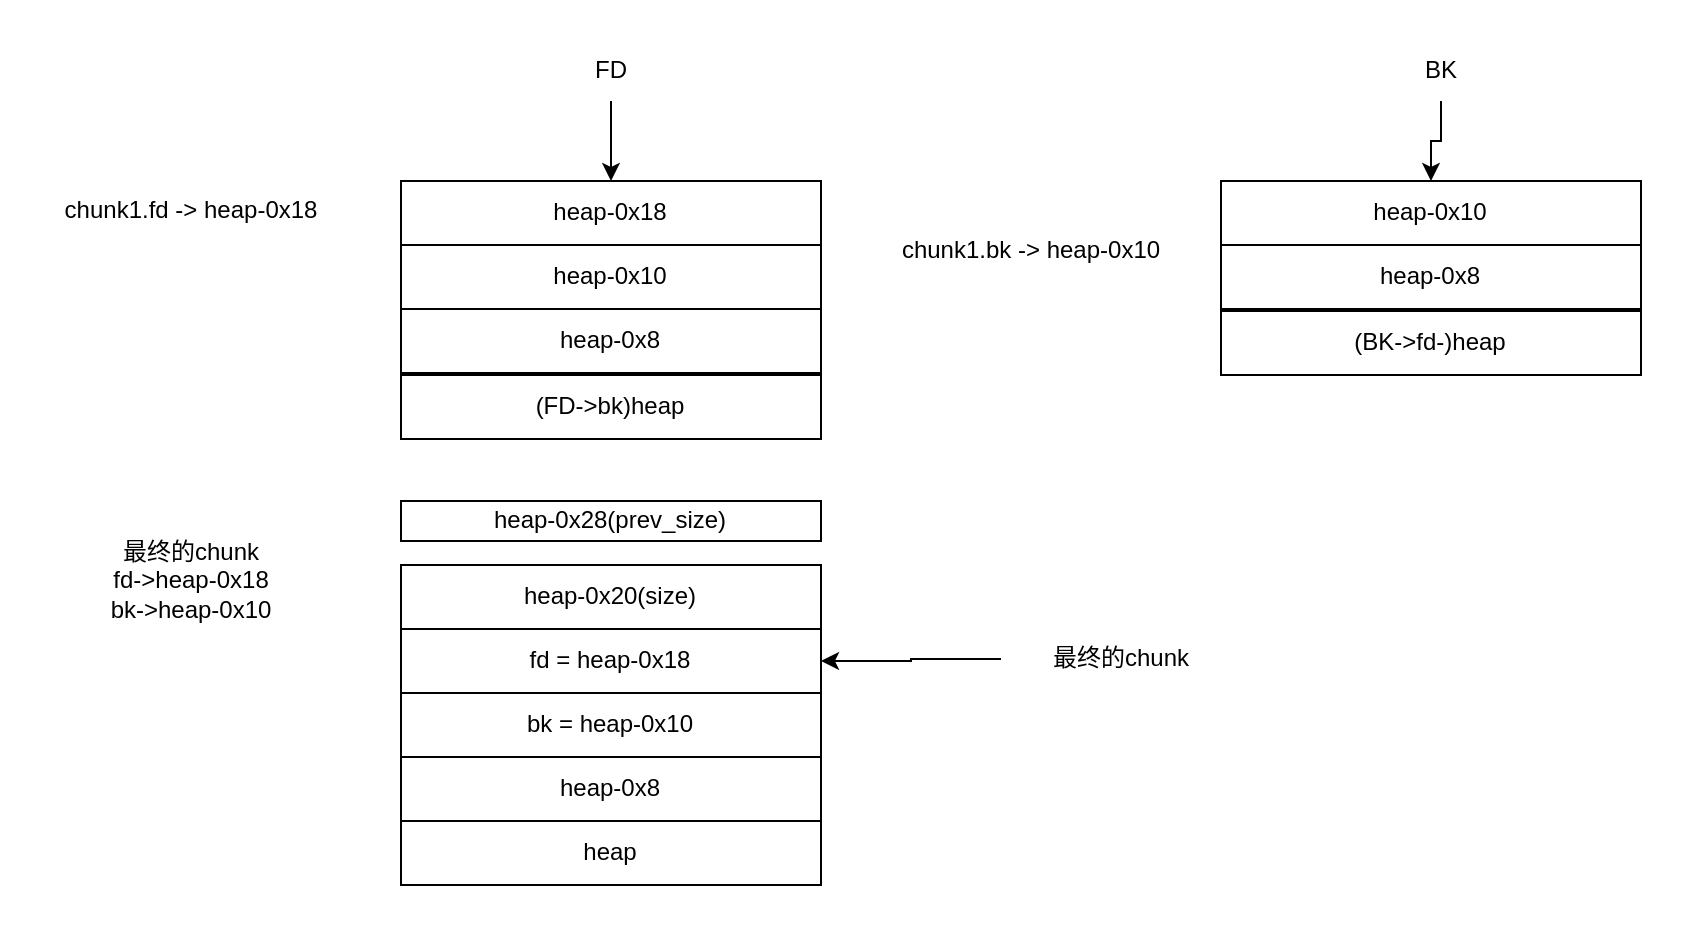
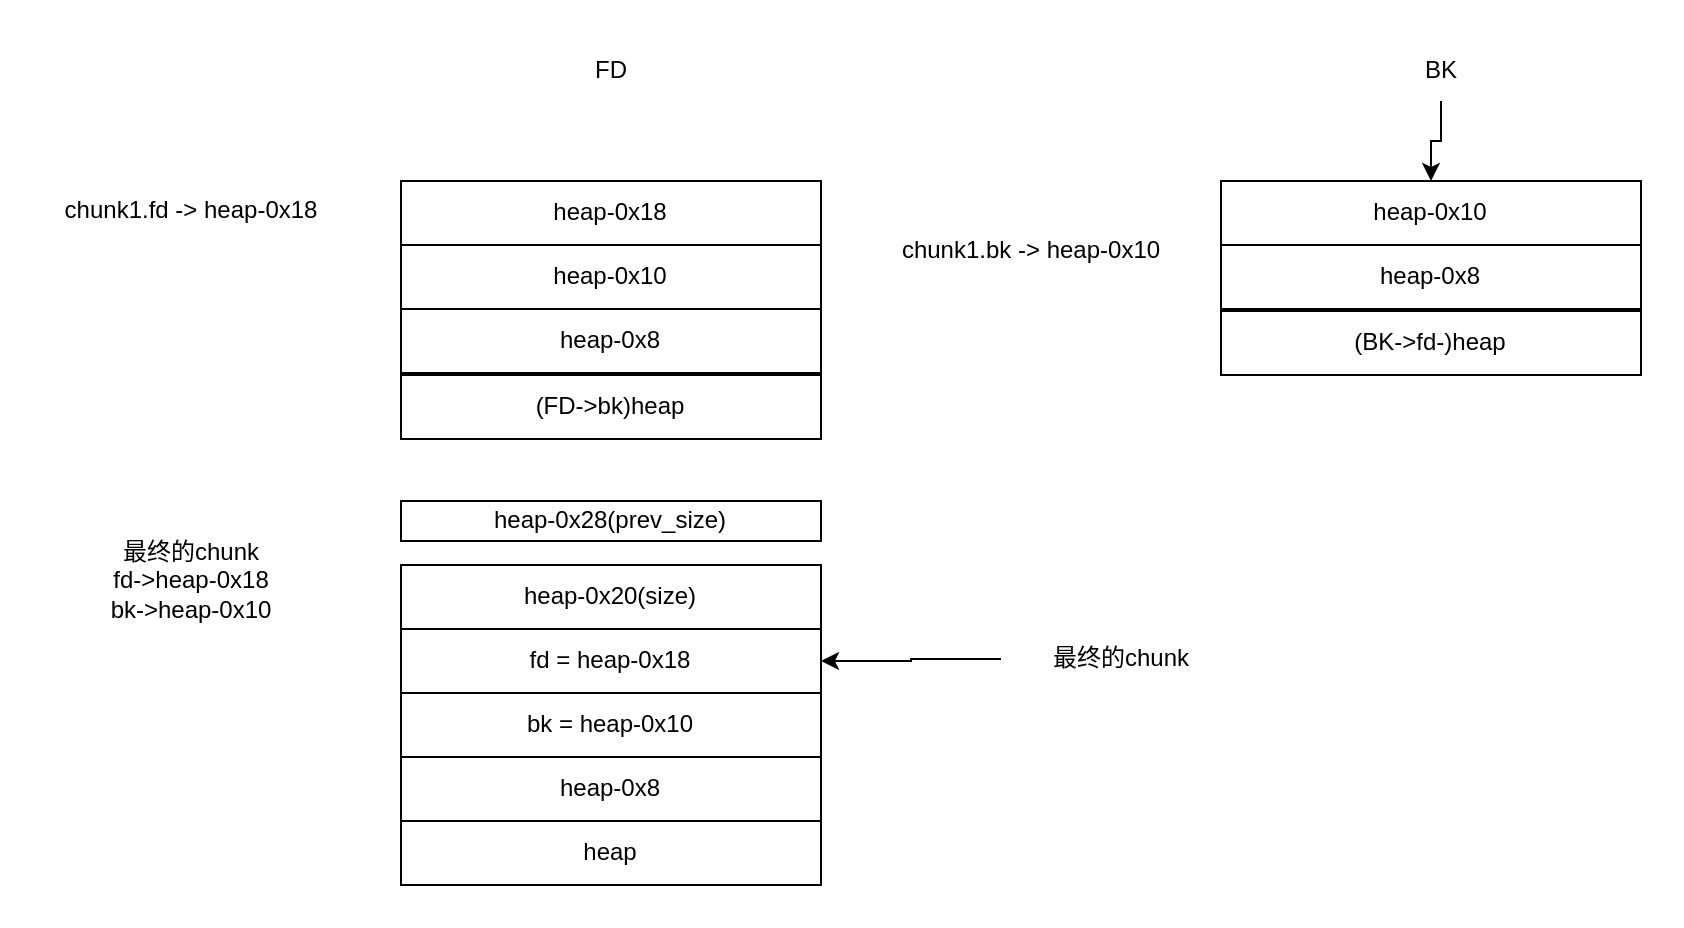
(611, 134) -> none
